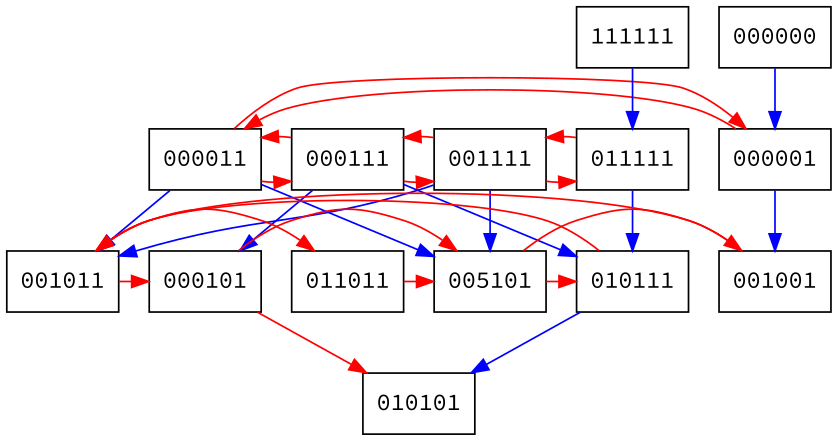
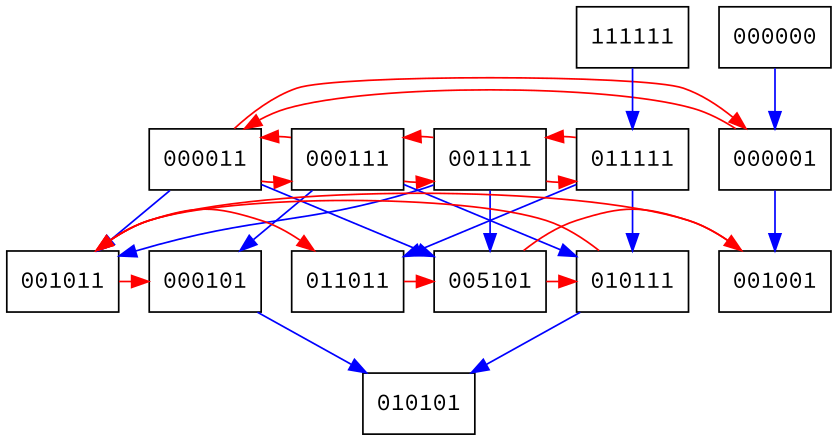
(377, 213) -> none
none -> (474, 227)
(304, 338) -> (304, 338)
